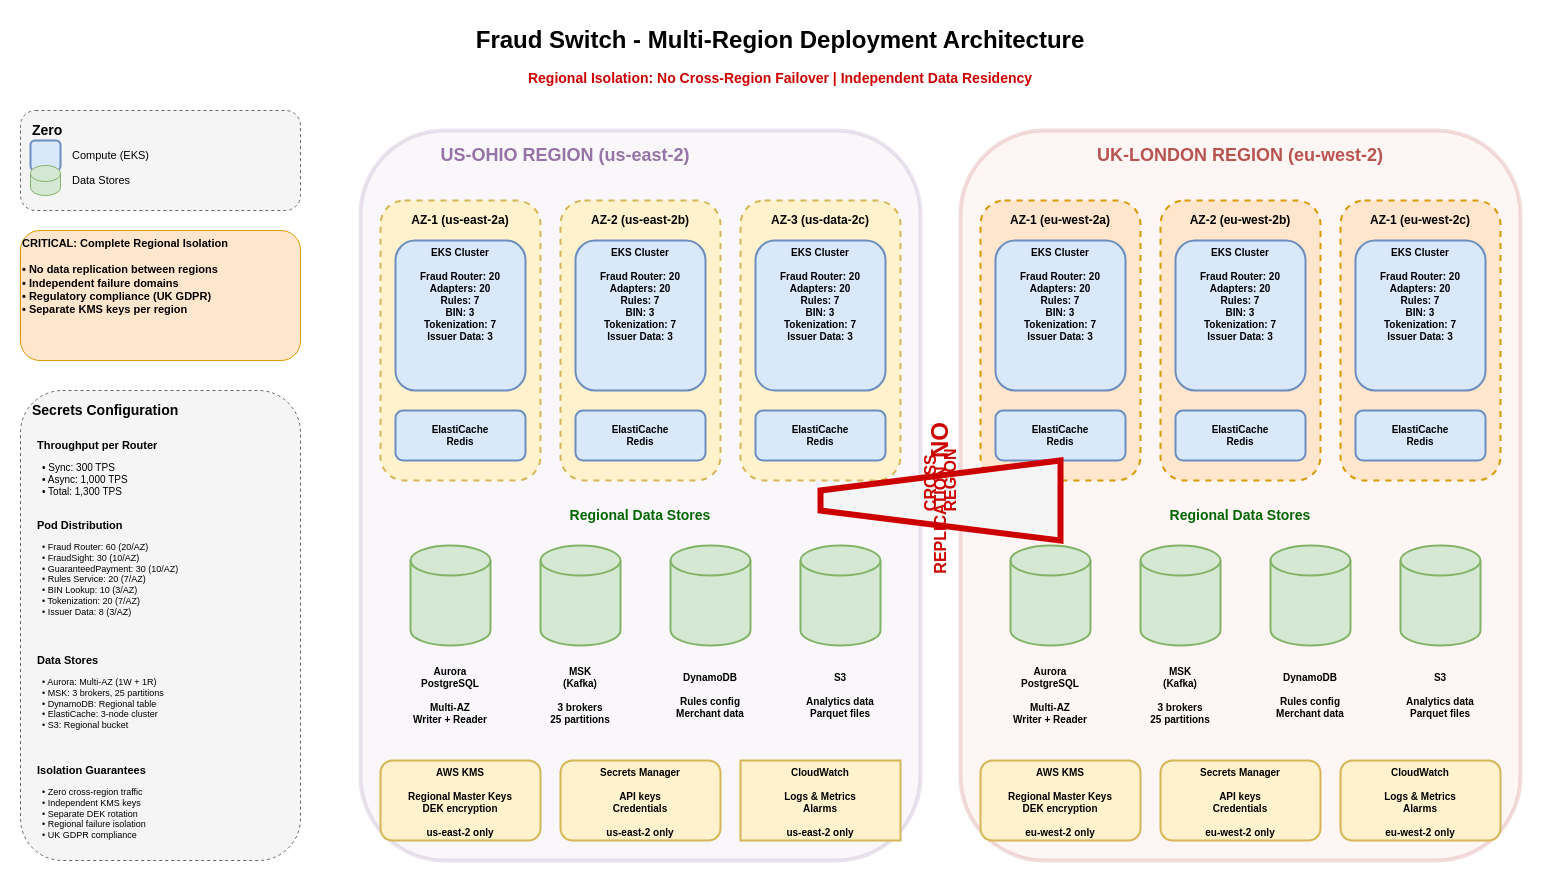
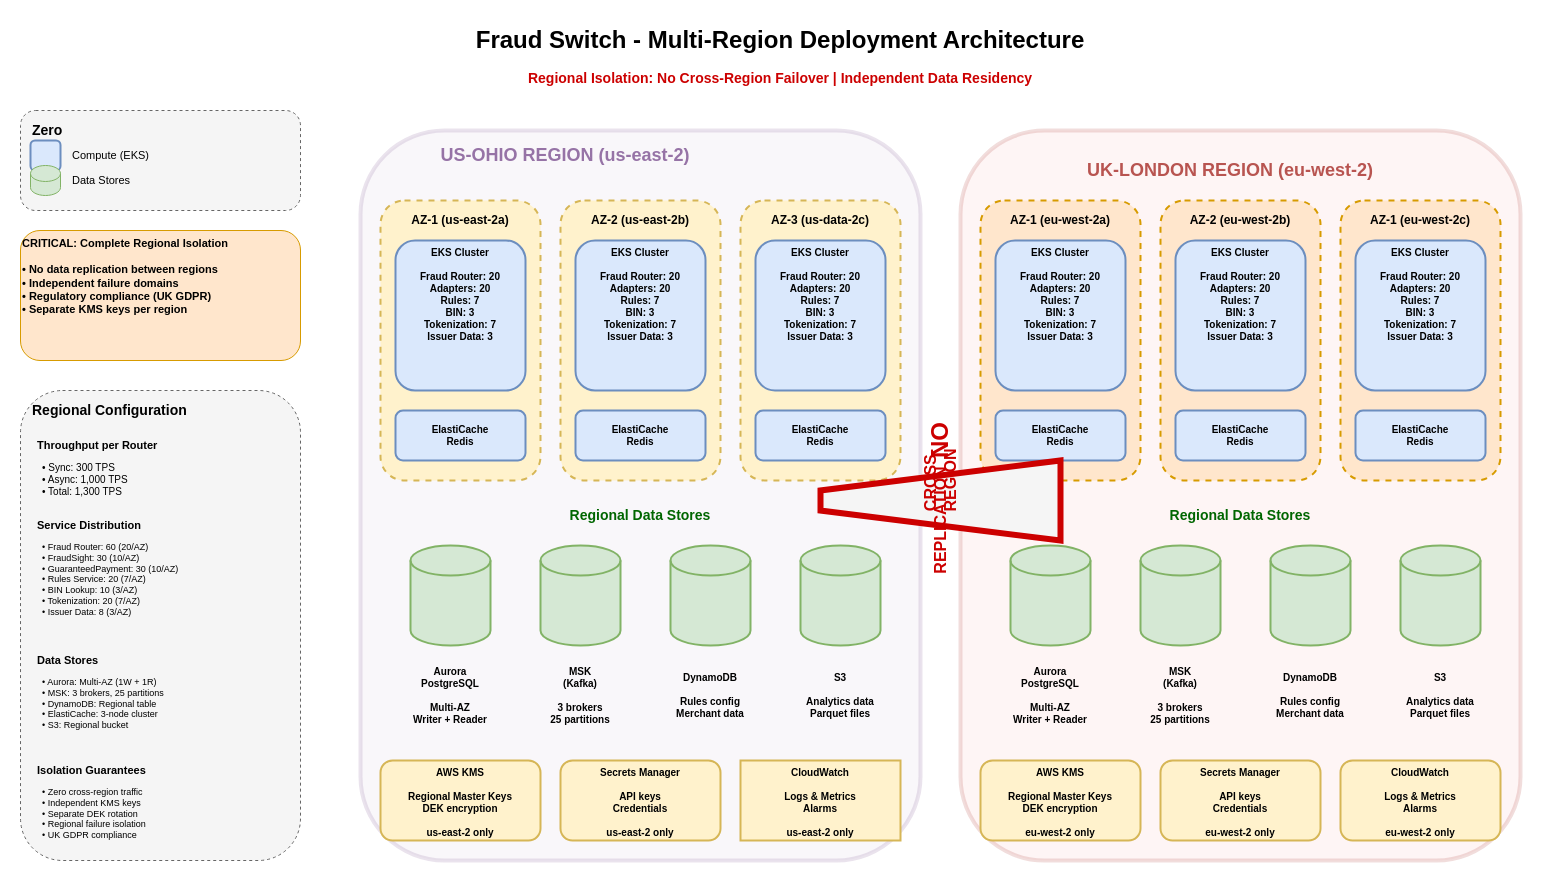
(1241, 156) -> (1231, 171)
(109, 411) -> (110, 411)
(81, 526) -> (92, 526)
